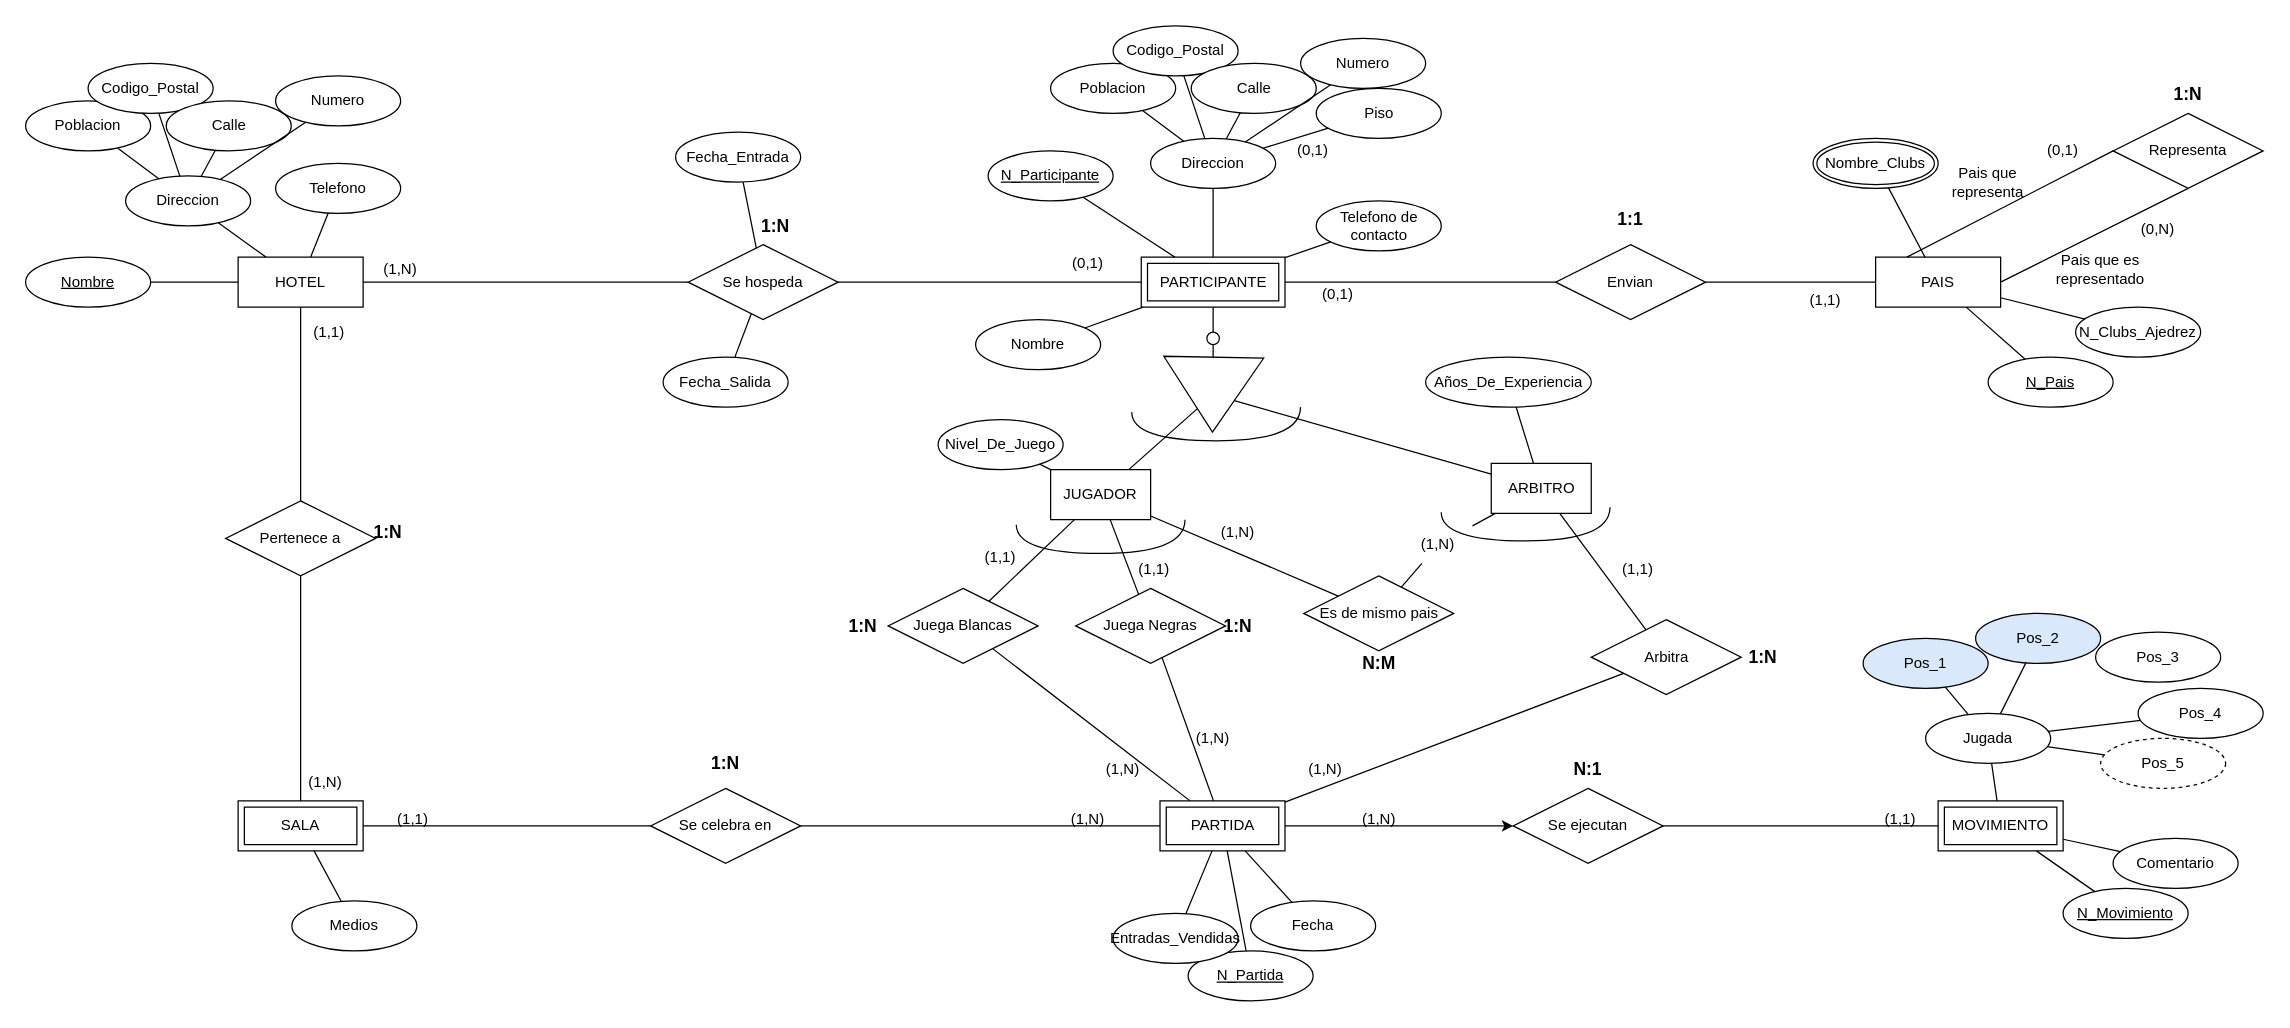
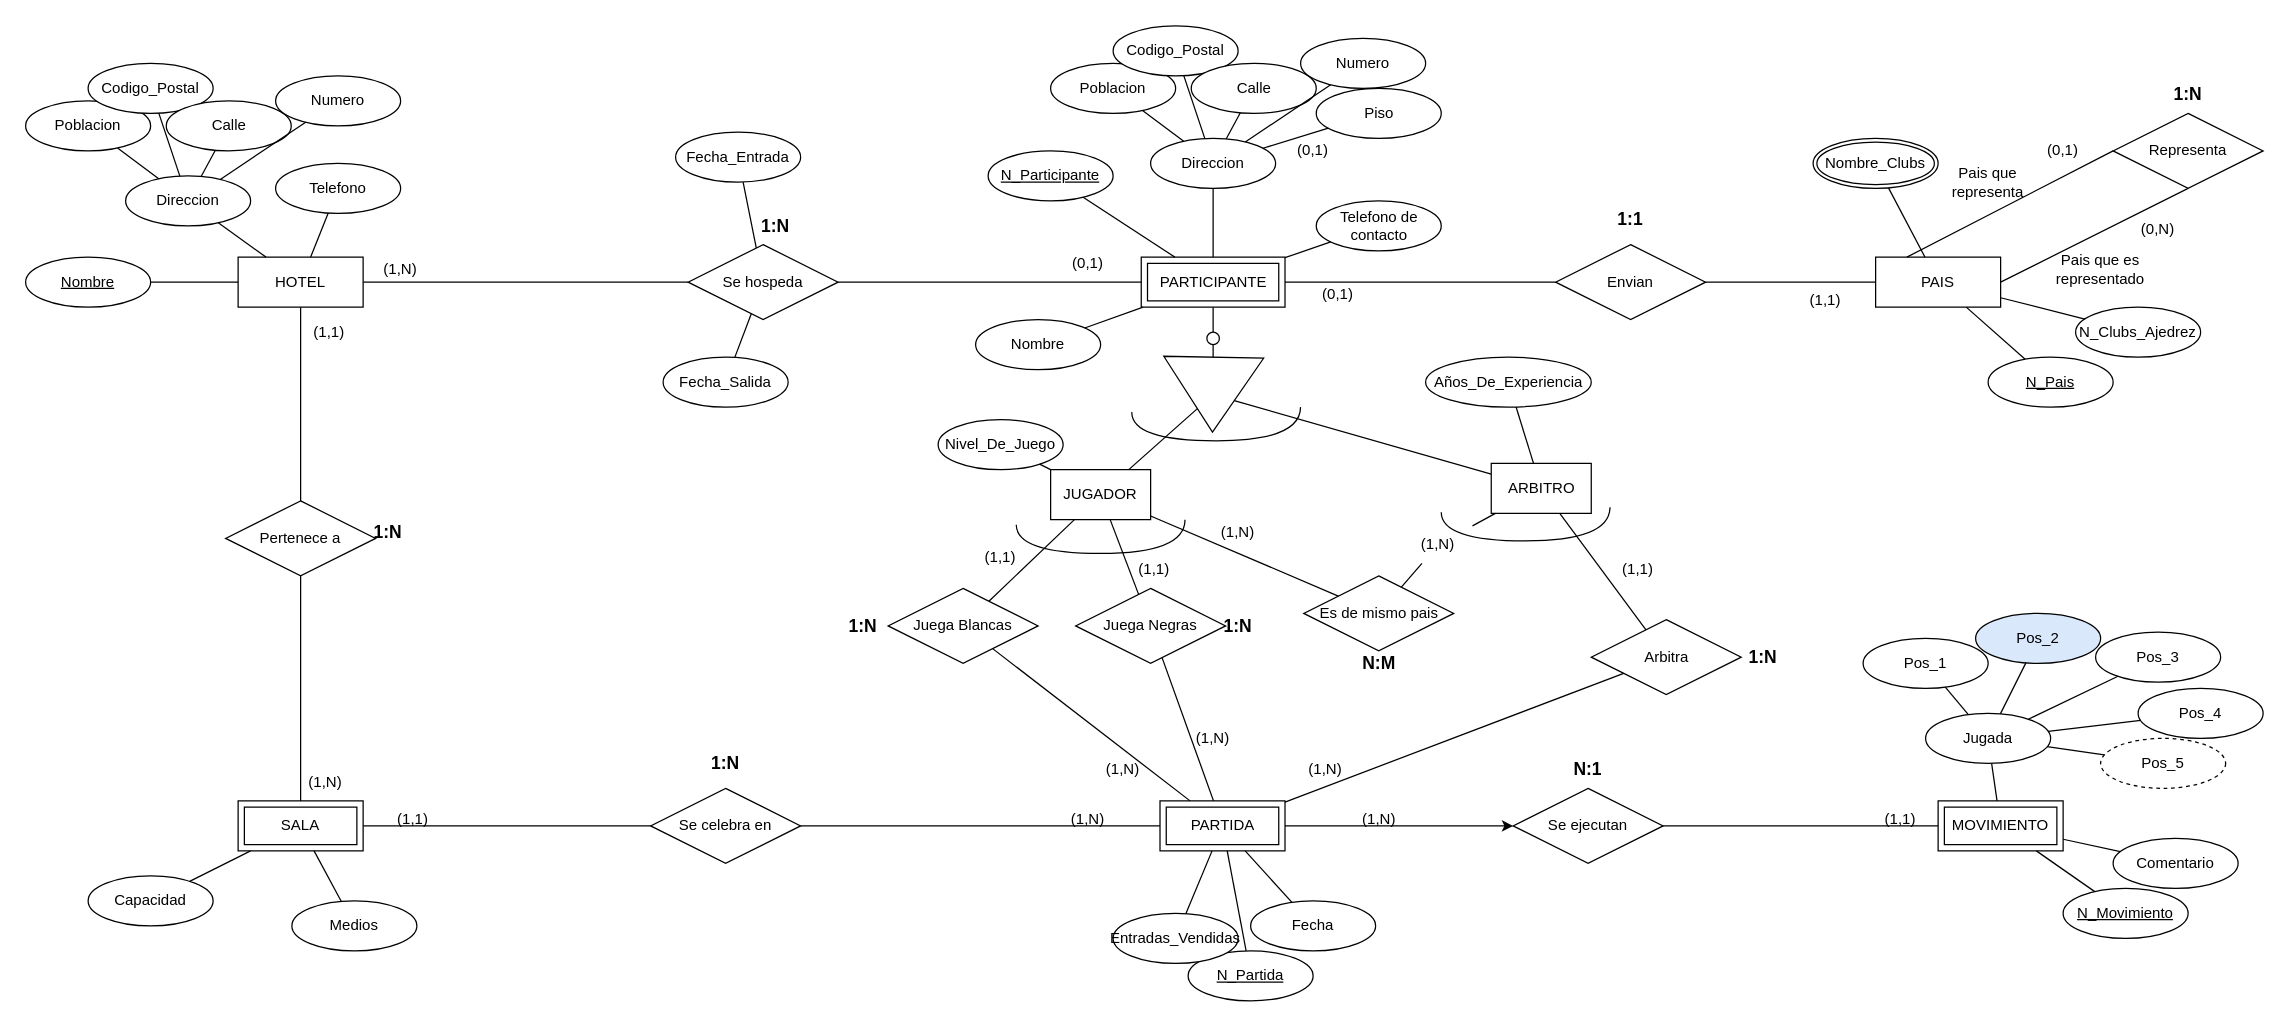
(1926, 663) -> (1926, 663)
none -> (2073, 698)
none -> (219, 866)
none -> (151, 901)
